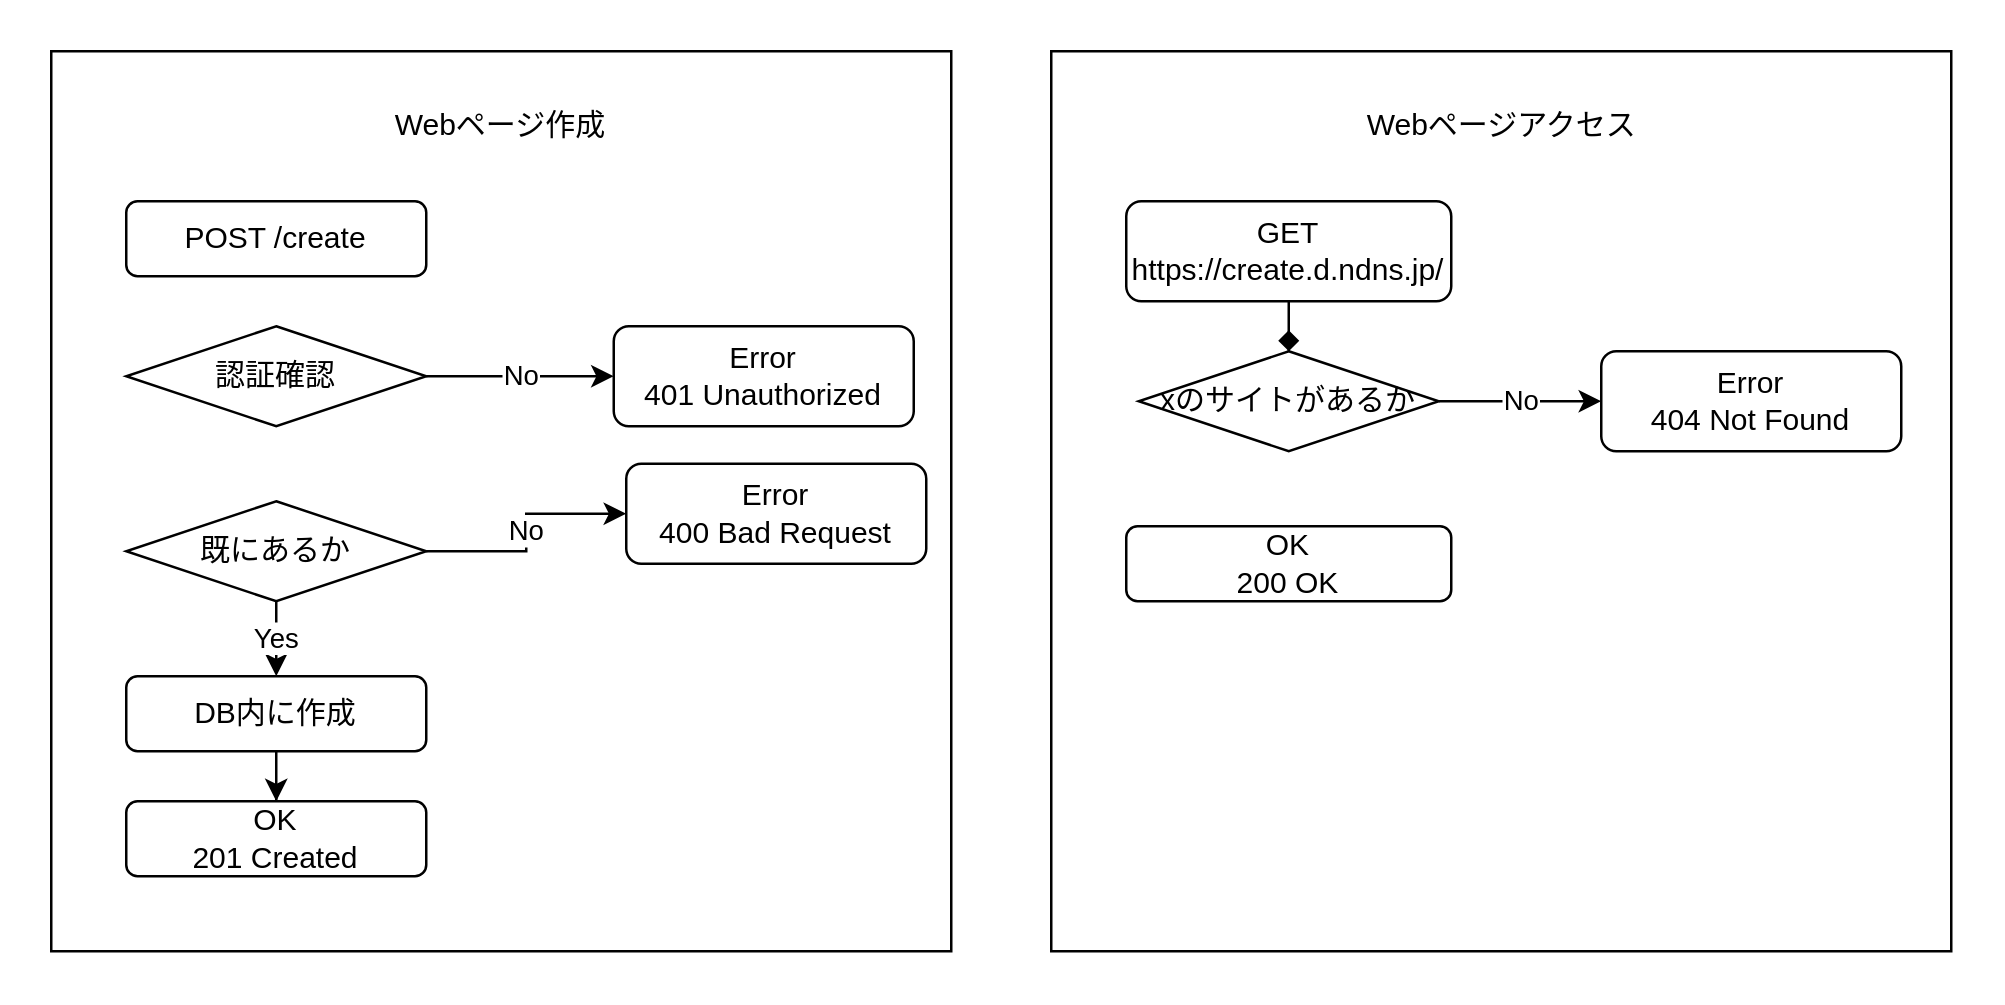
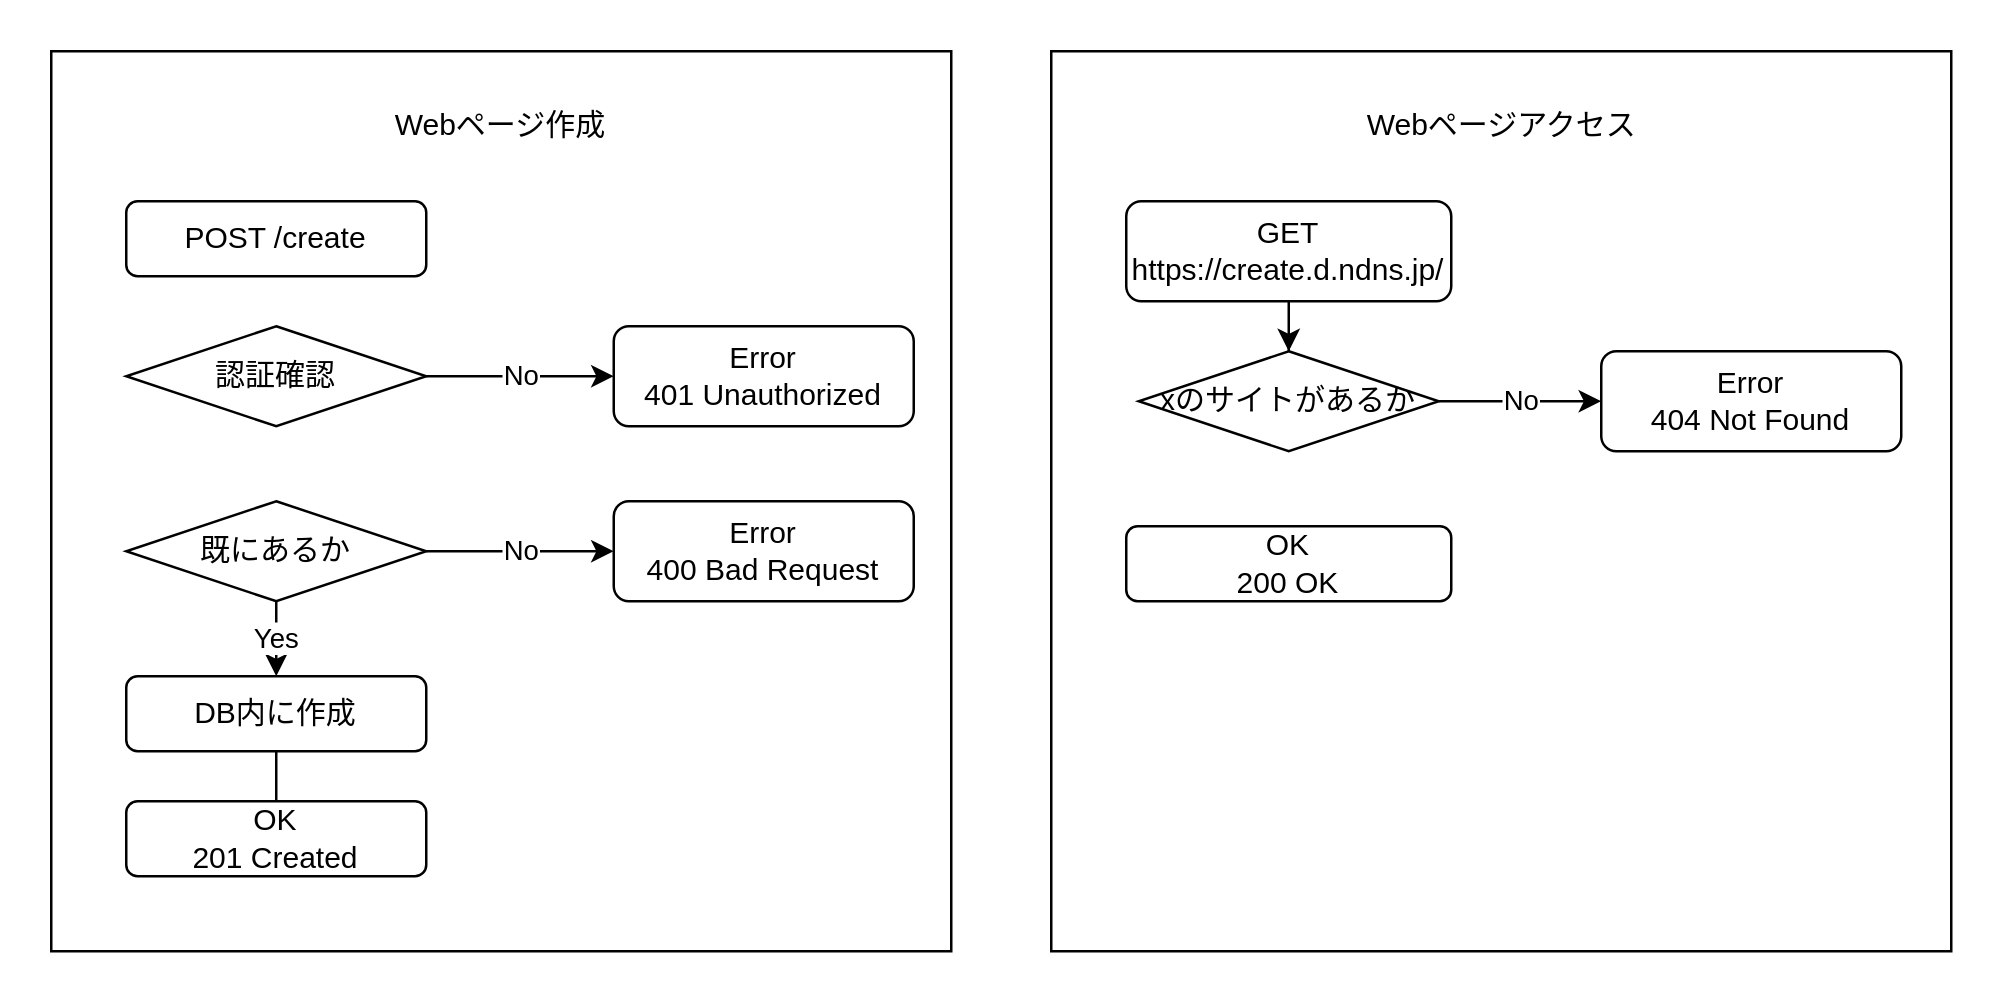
(1289, 331) -> (1289, 332)
(776, 514) -> (764, 551)
(276, 783) -> (276, 790)
